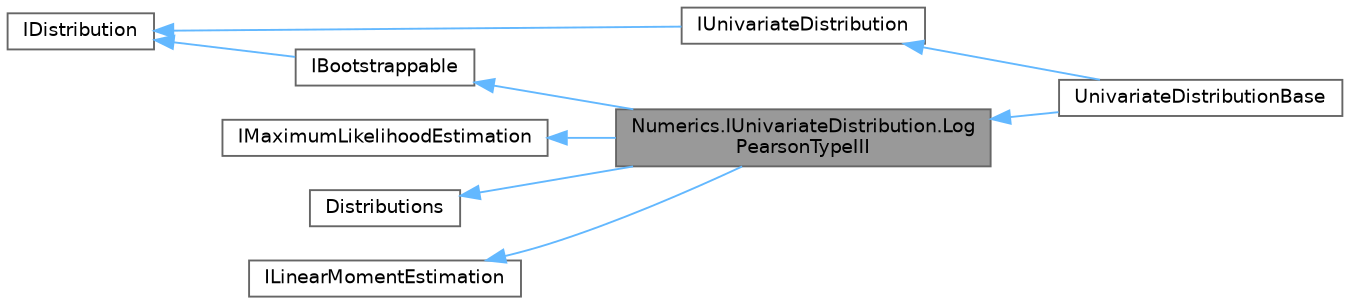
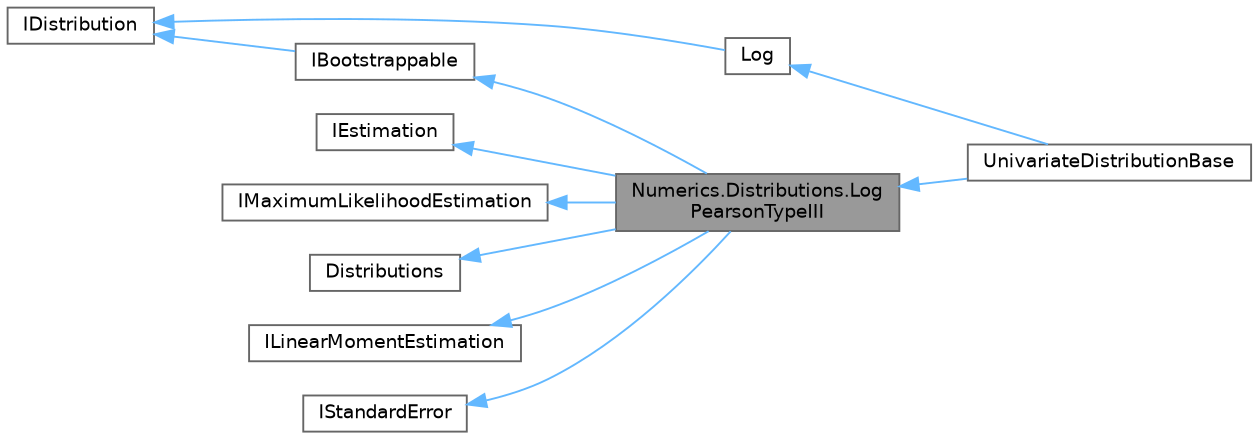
(803, 26) -> (758, 56)
none -> (385, 132)
(803, 138) -> (758, 202)
none -> (385, 414)
